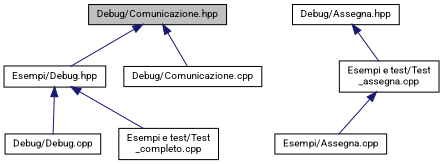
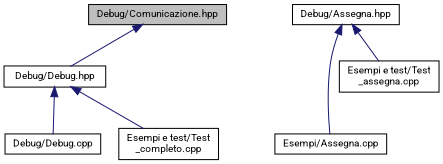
(55, 77) -> (55, 77)
(193, 77) -> none
(354, 117) -> (329, 84)
